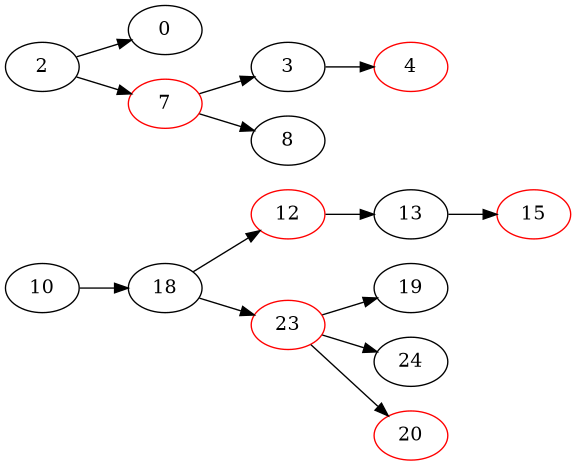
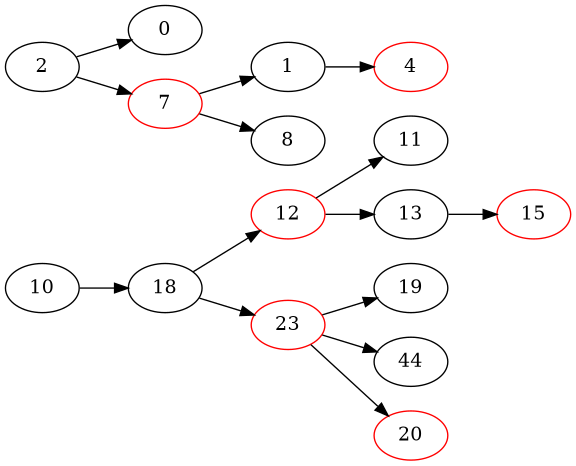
(288, 67) -> (288, 67)
none -> (411, 141)
(411, 362) -> (411, 362)
